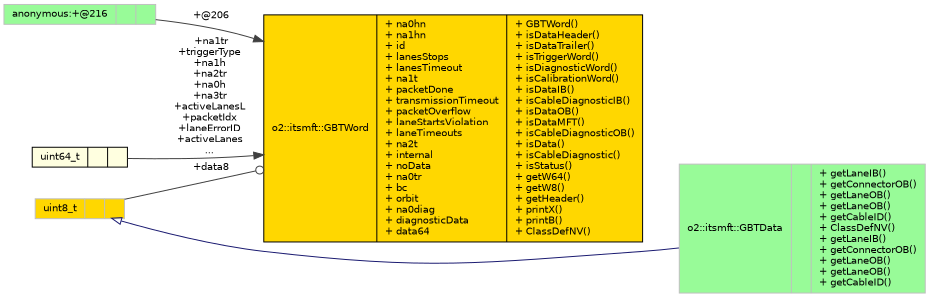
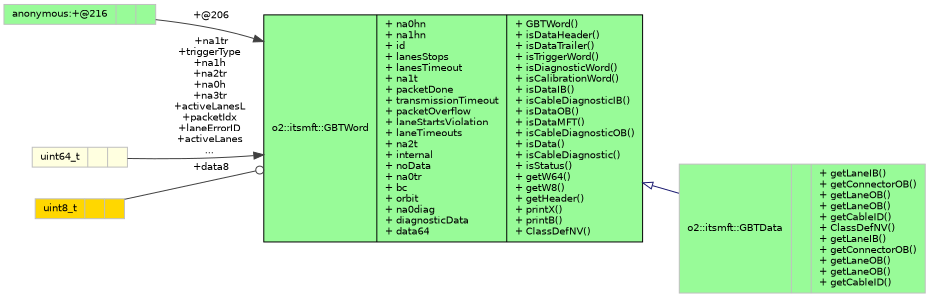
(453, 128) -> (453, 128)
(80, 157) -> (80, 157)
(398, 262) -> (666, 189)
